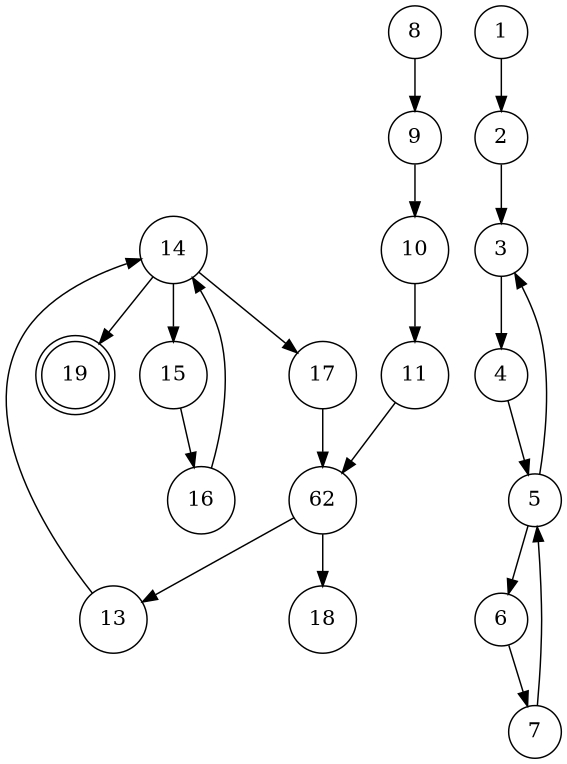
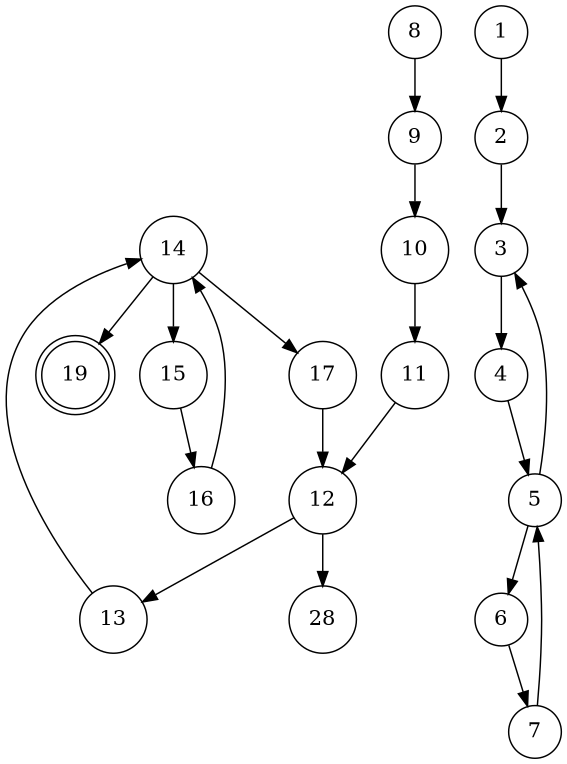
(323, 500) -> (323, 500)
(323, 620) -> (323, 620)
